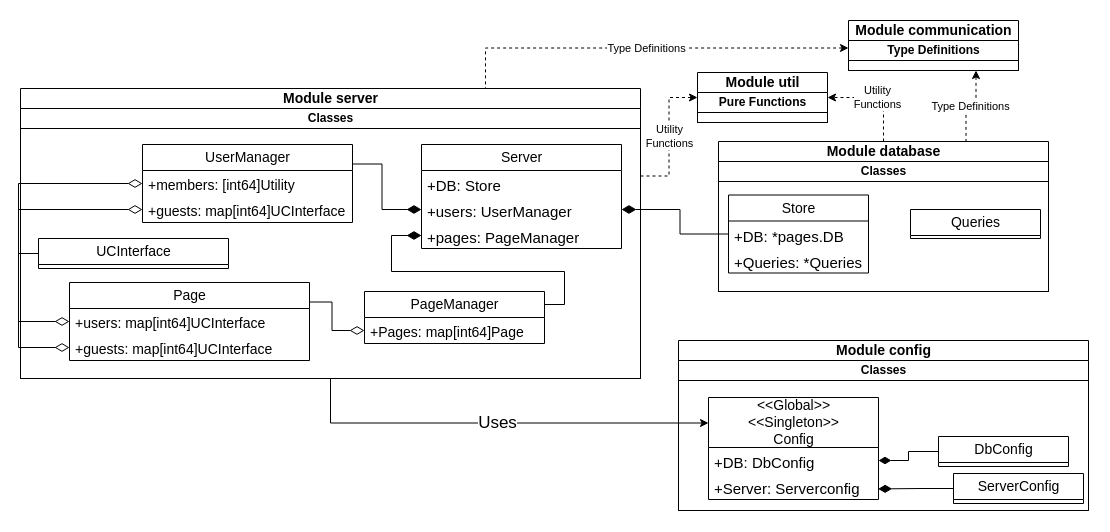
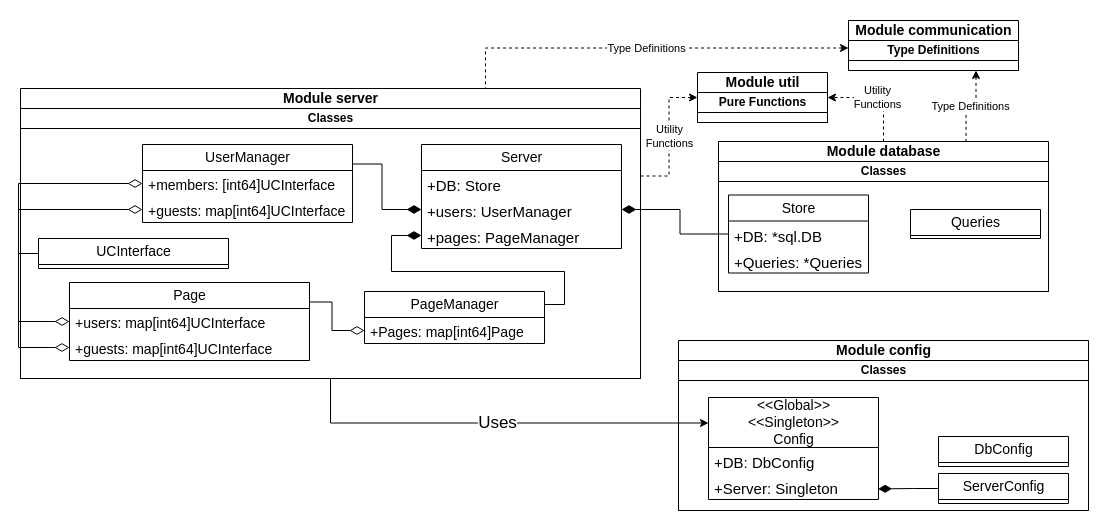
(232, 186) -> (249, 194)
(787, 238) -> (777, 238)
(910, 452) -> none
(1019, 489) -> (1004, 489)
(795, 499) -> (782, 490)
